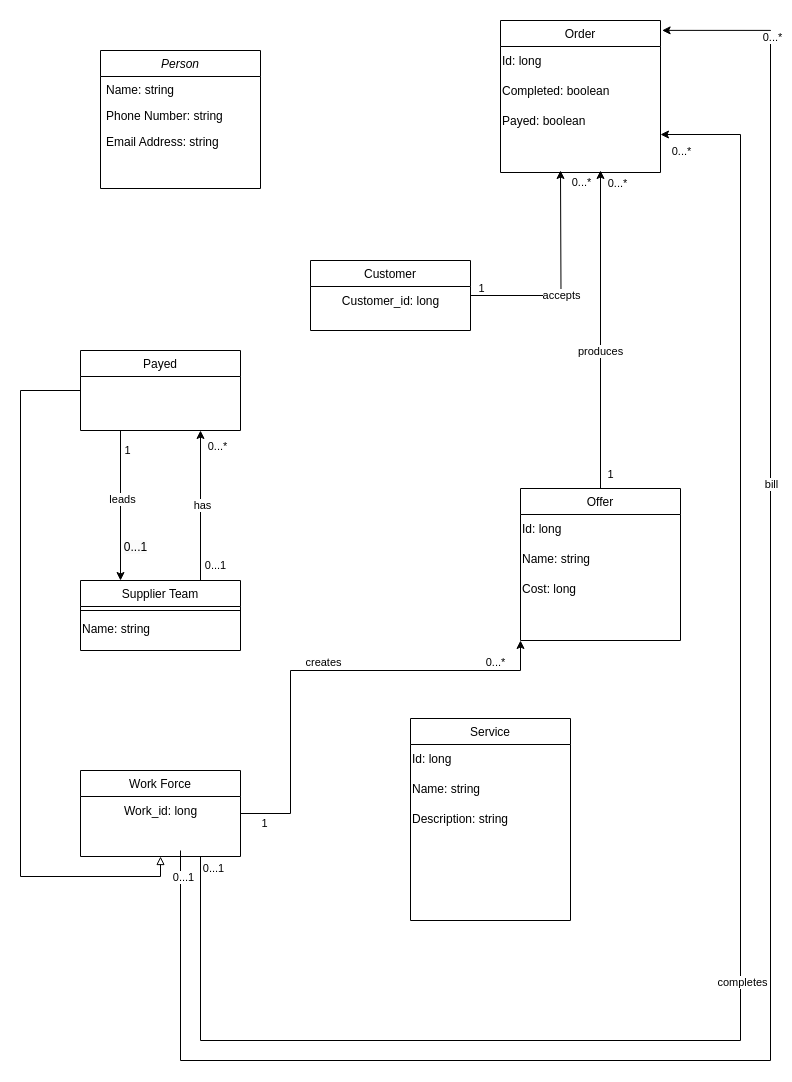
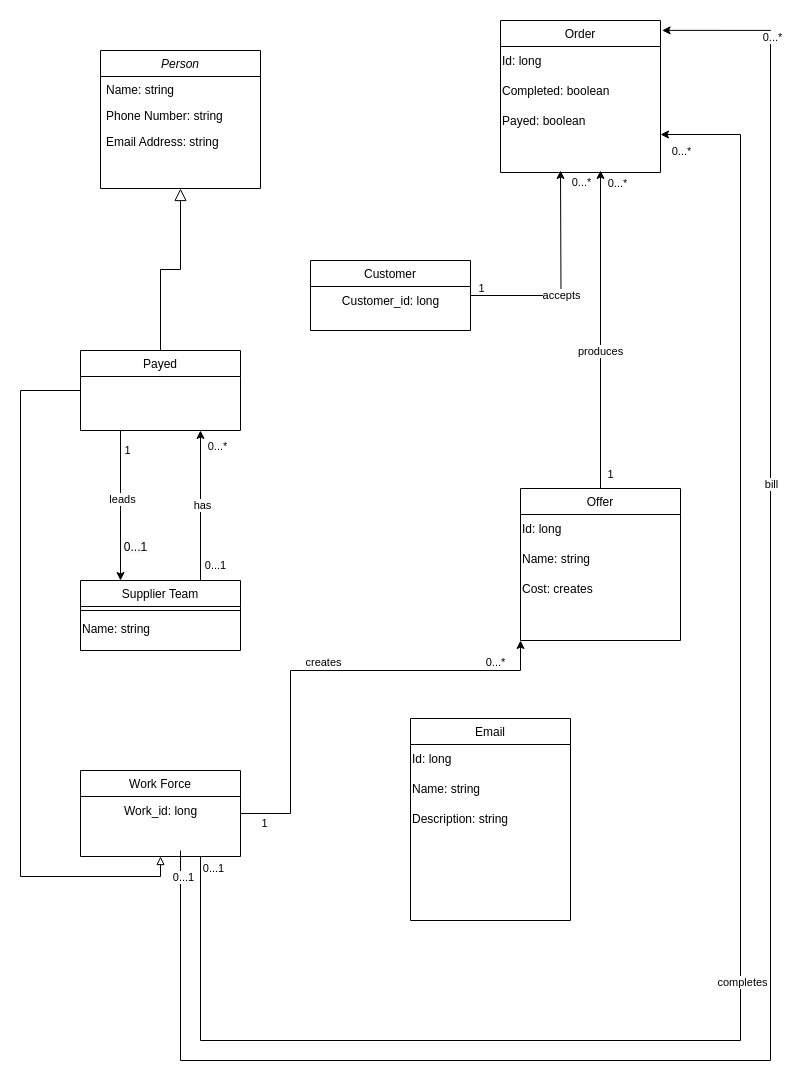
none -> (164, 270)
(551, 590) -> (563, 590)
(490, 732) -> (490, 732)
